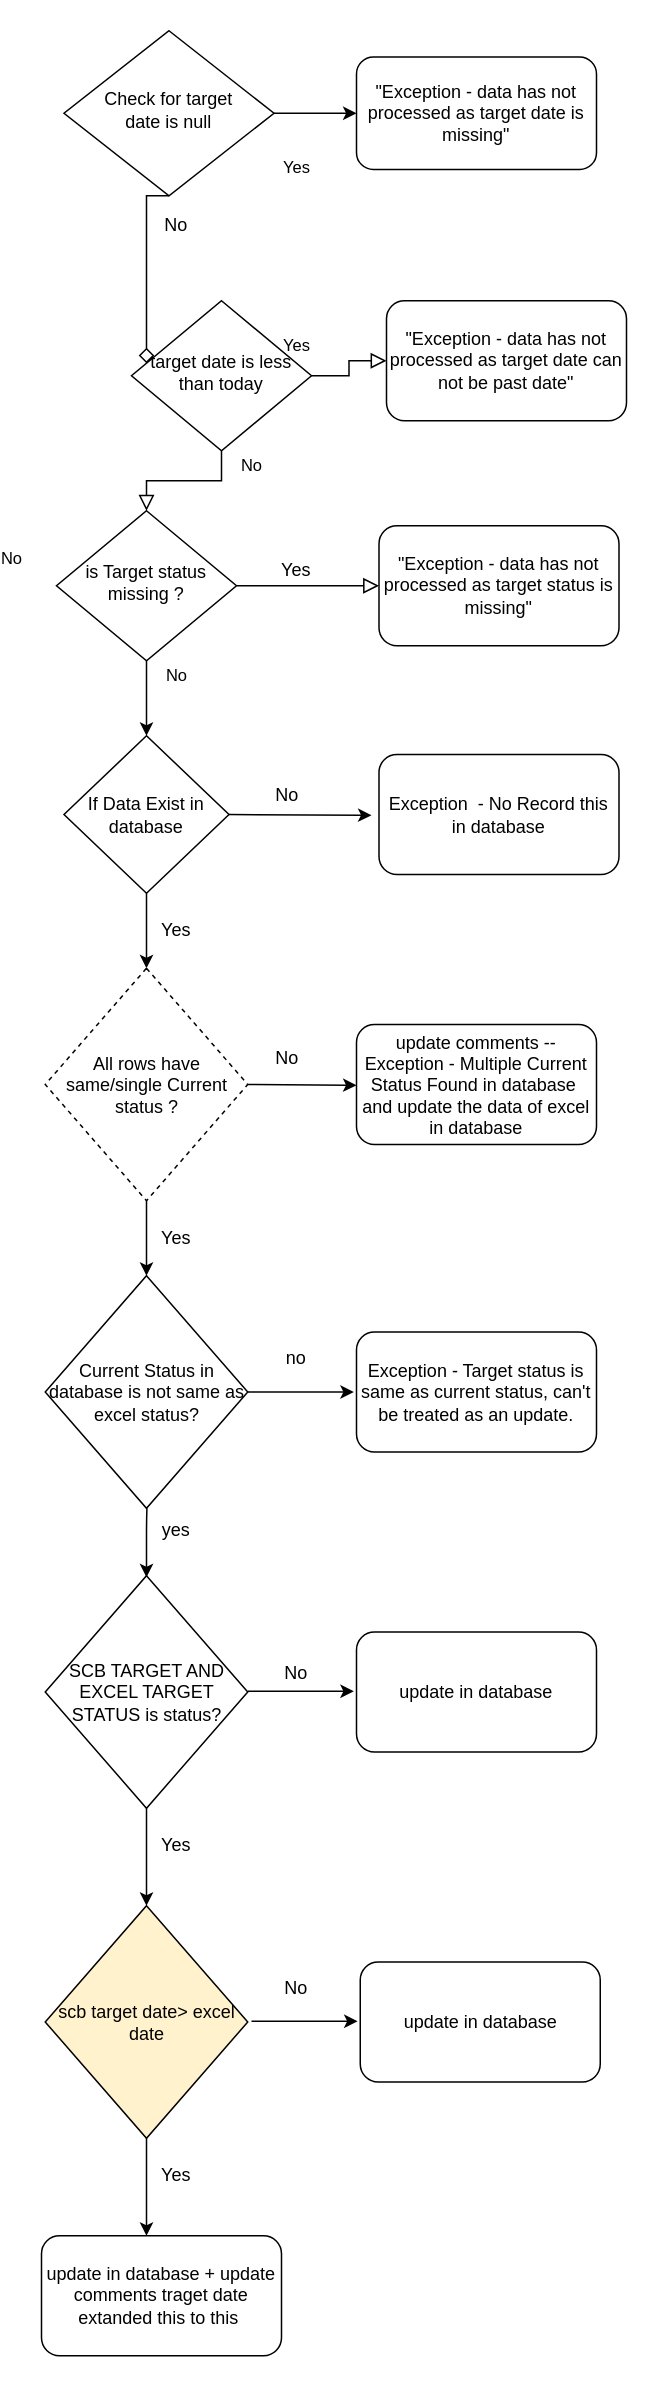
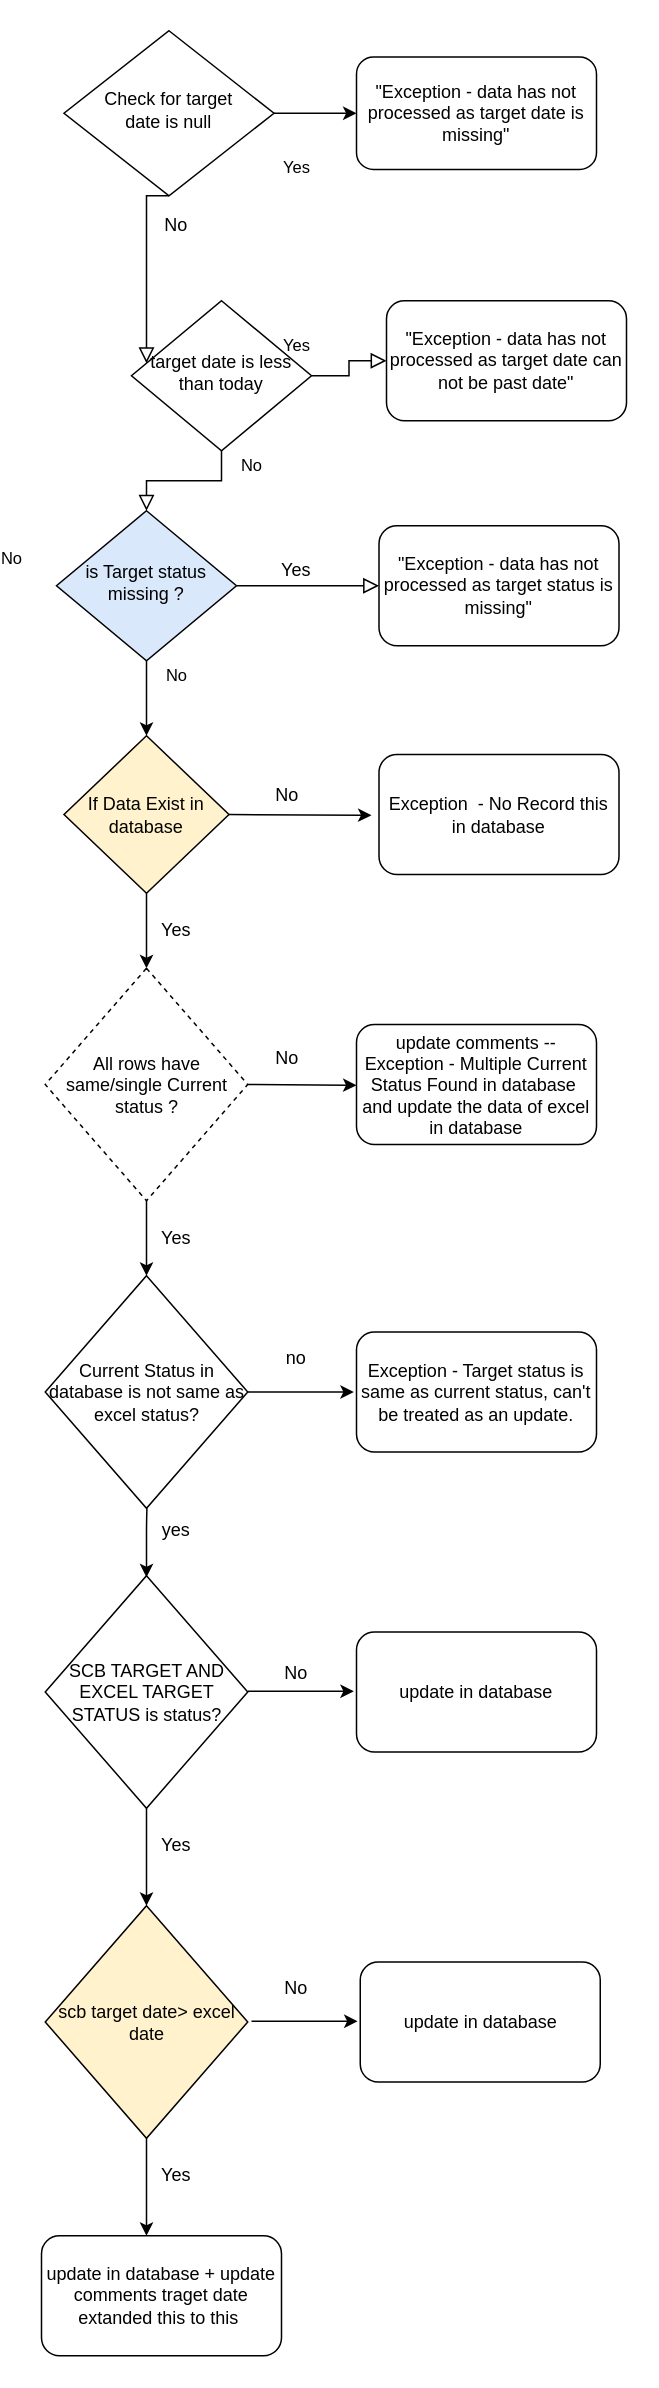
(146, 347) -> (146, 346)
(146, 586) -> (146, 586)
(146, 815) -> (146, 815)
